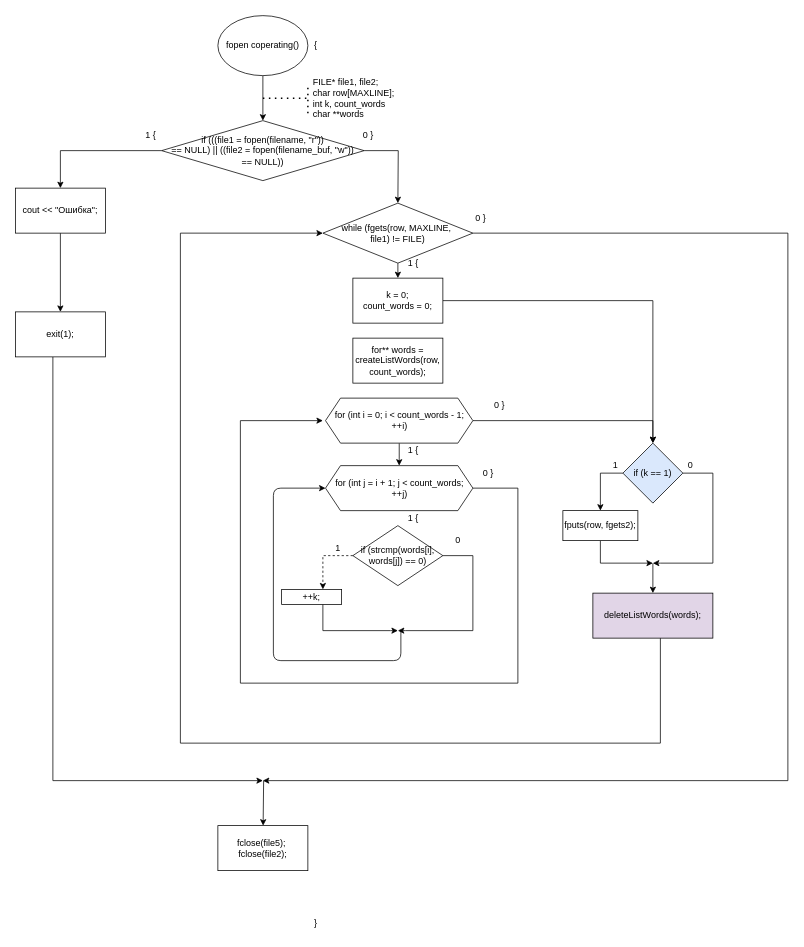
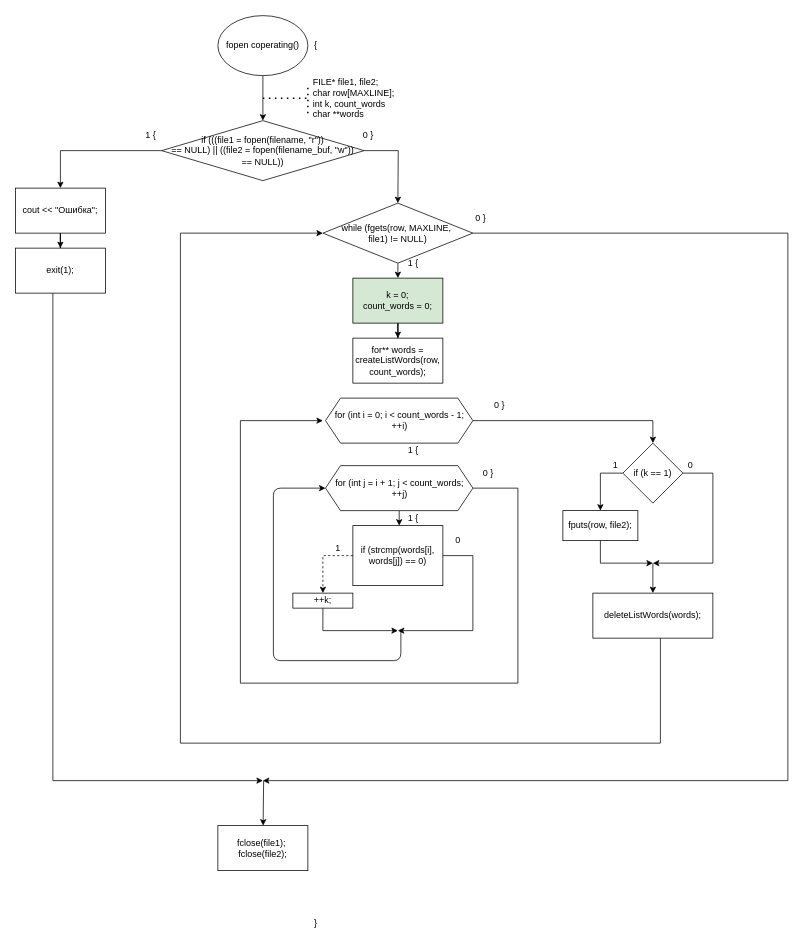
(398, 233) -> (398, 233)
(398, 300) -> (398, 300)
(607, 300) -> (398, 333)
(60, 334) -> (60, 270)
(399, 451) -> none
(653, 473) -> (653, 473)
none -> (399, 515)
(600, 525) -> (600, 525)
(398, 555) -> (398, 555)
(312, 597) -> (323, 600)
(653, 615) -> (653, 615)
(263, 848) -> (263, 848)
